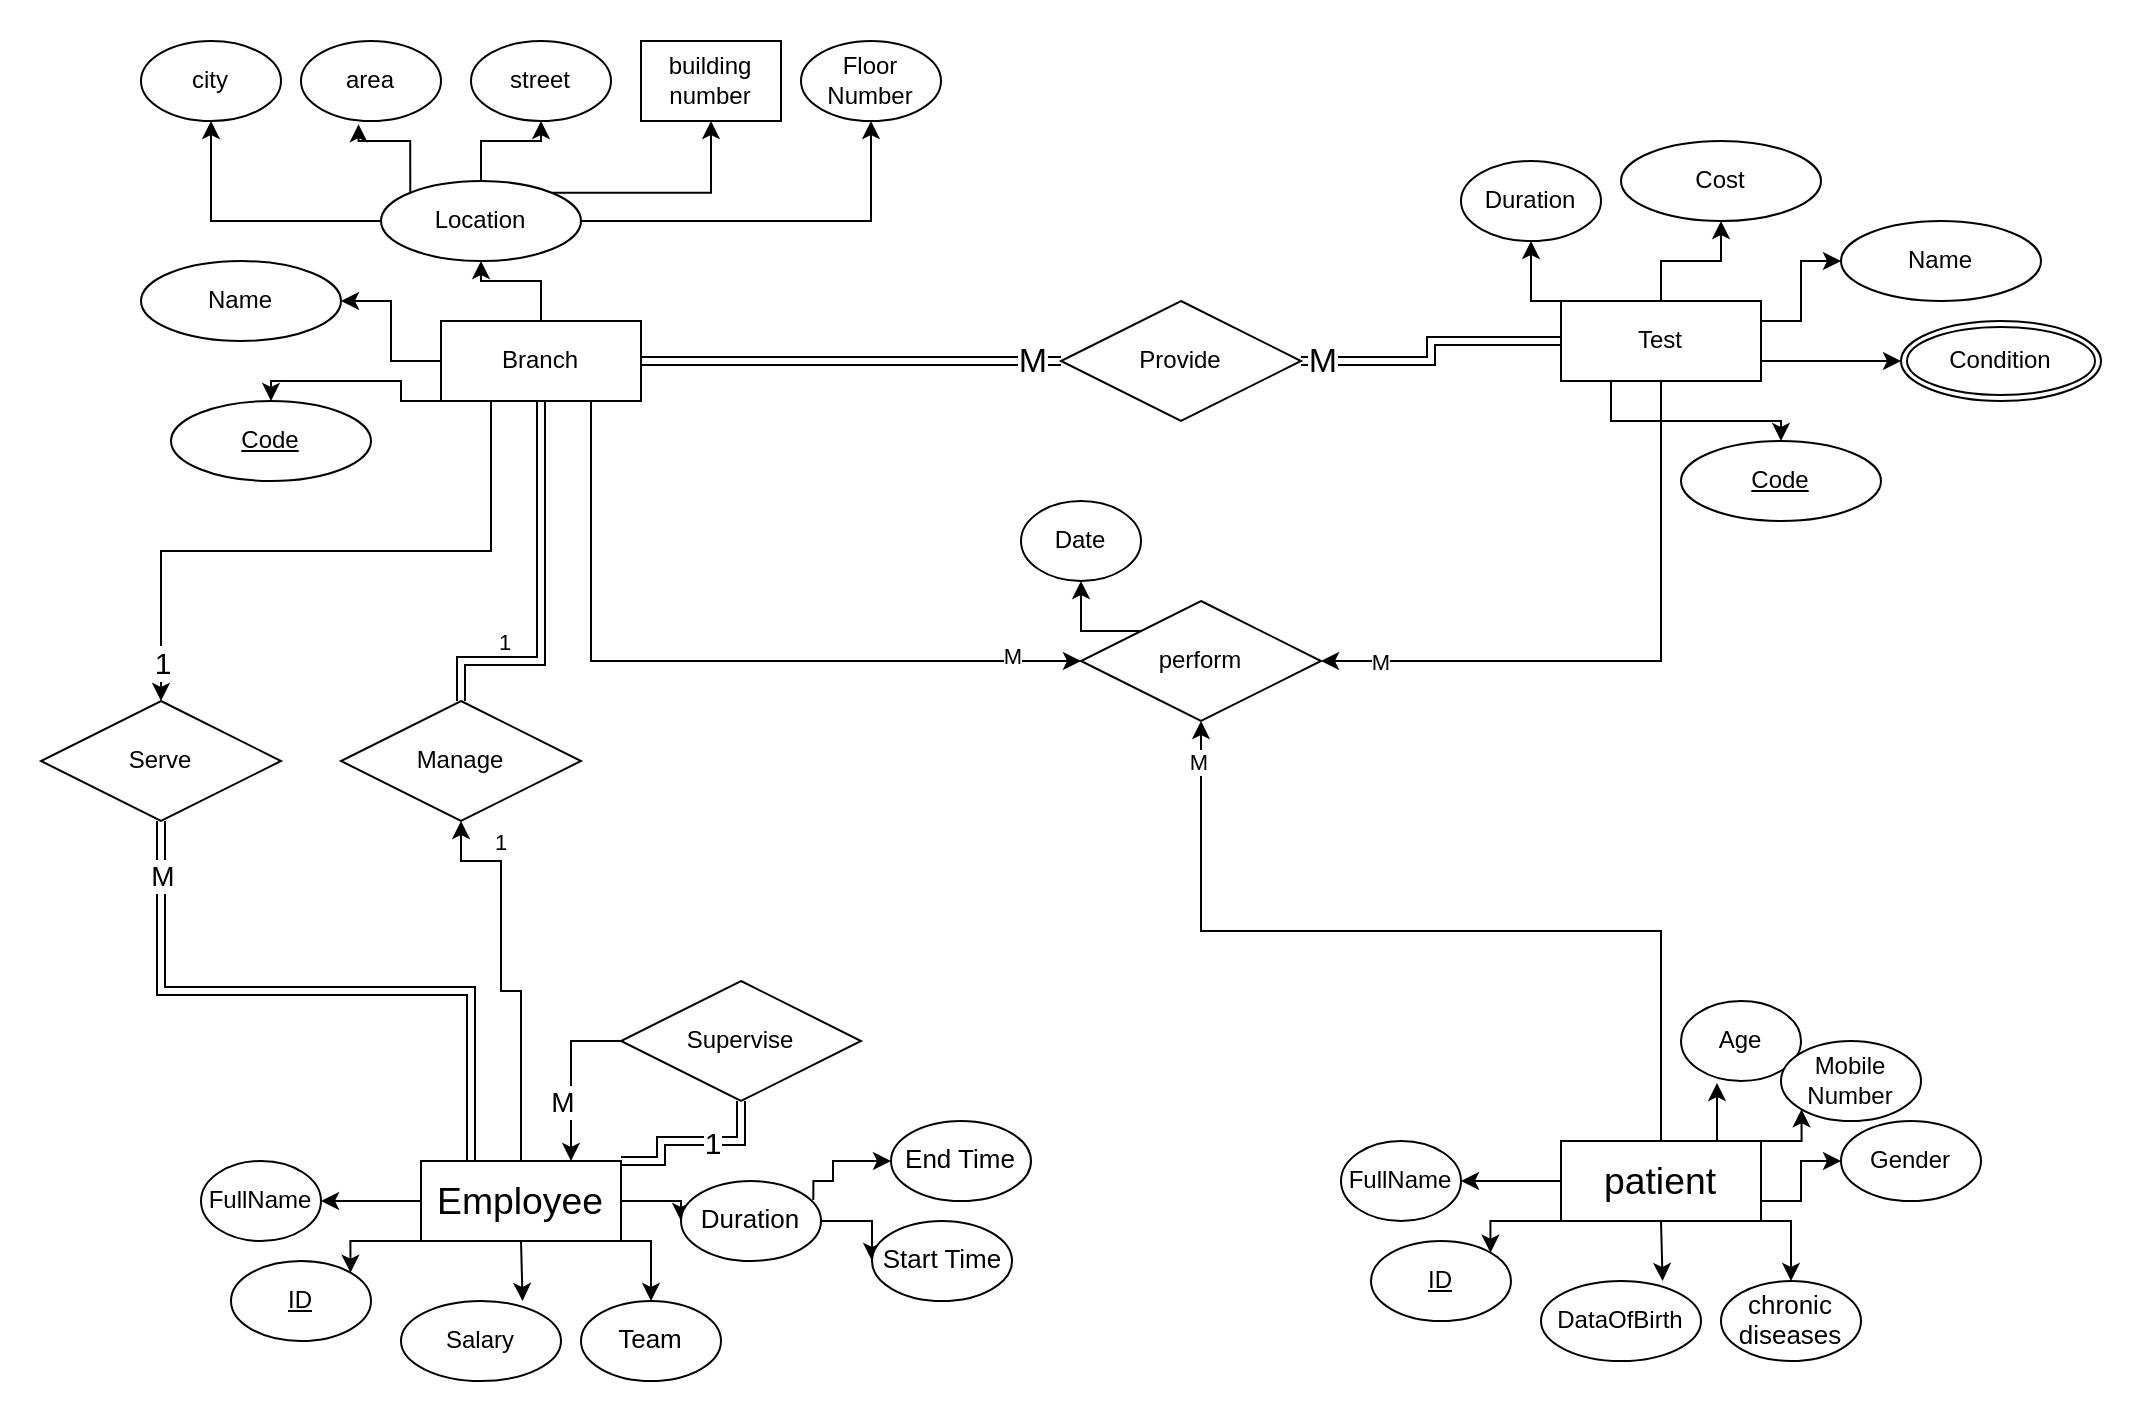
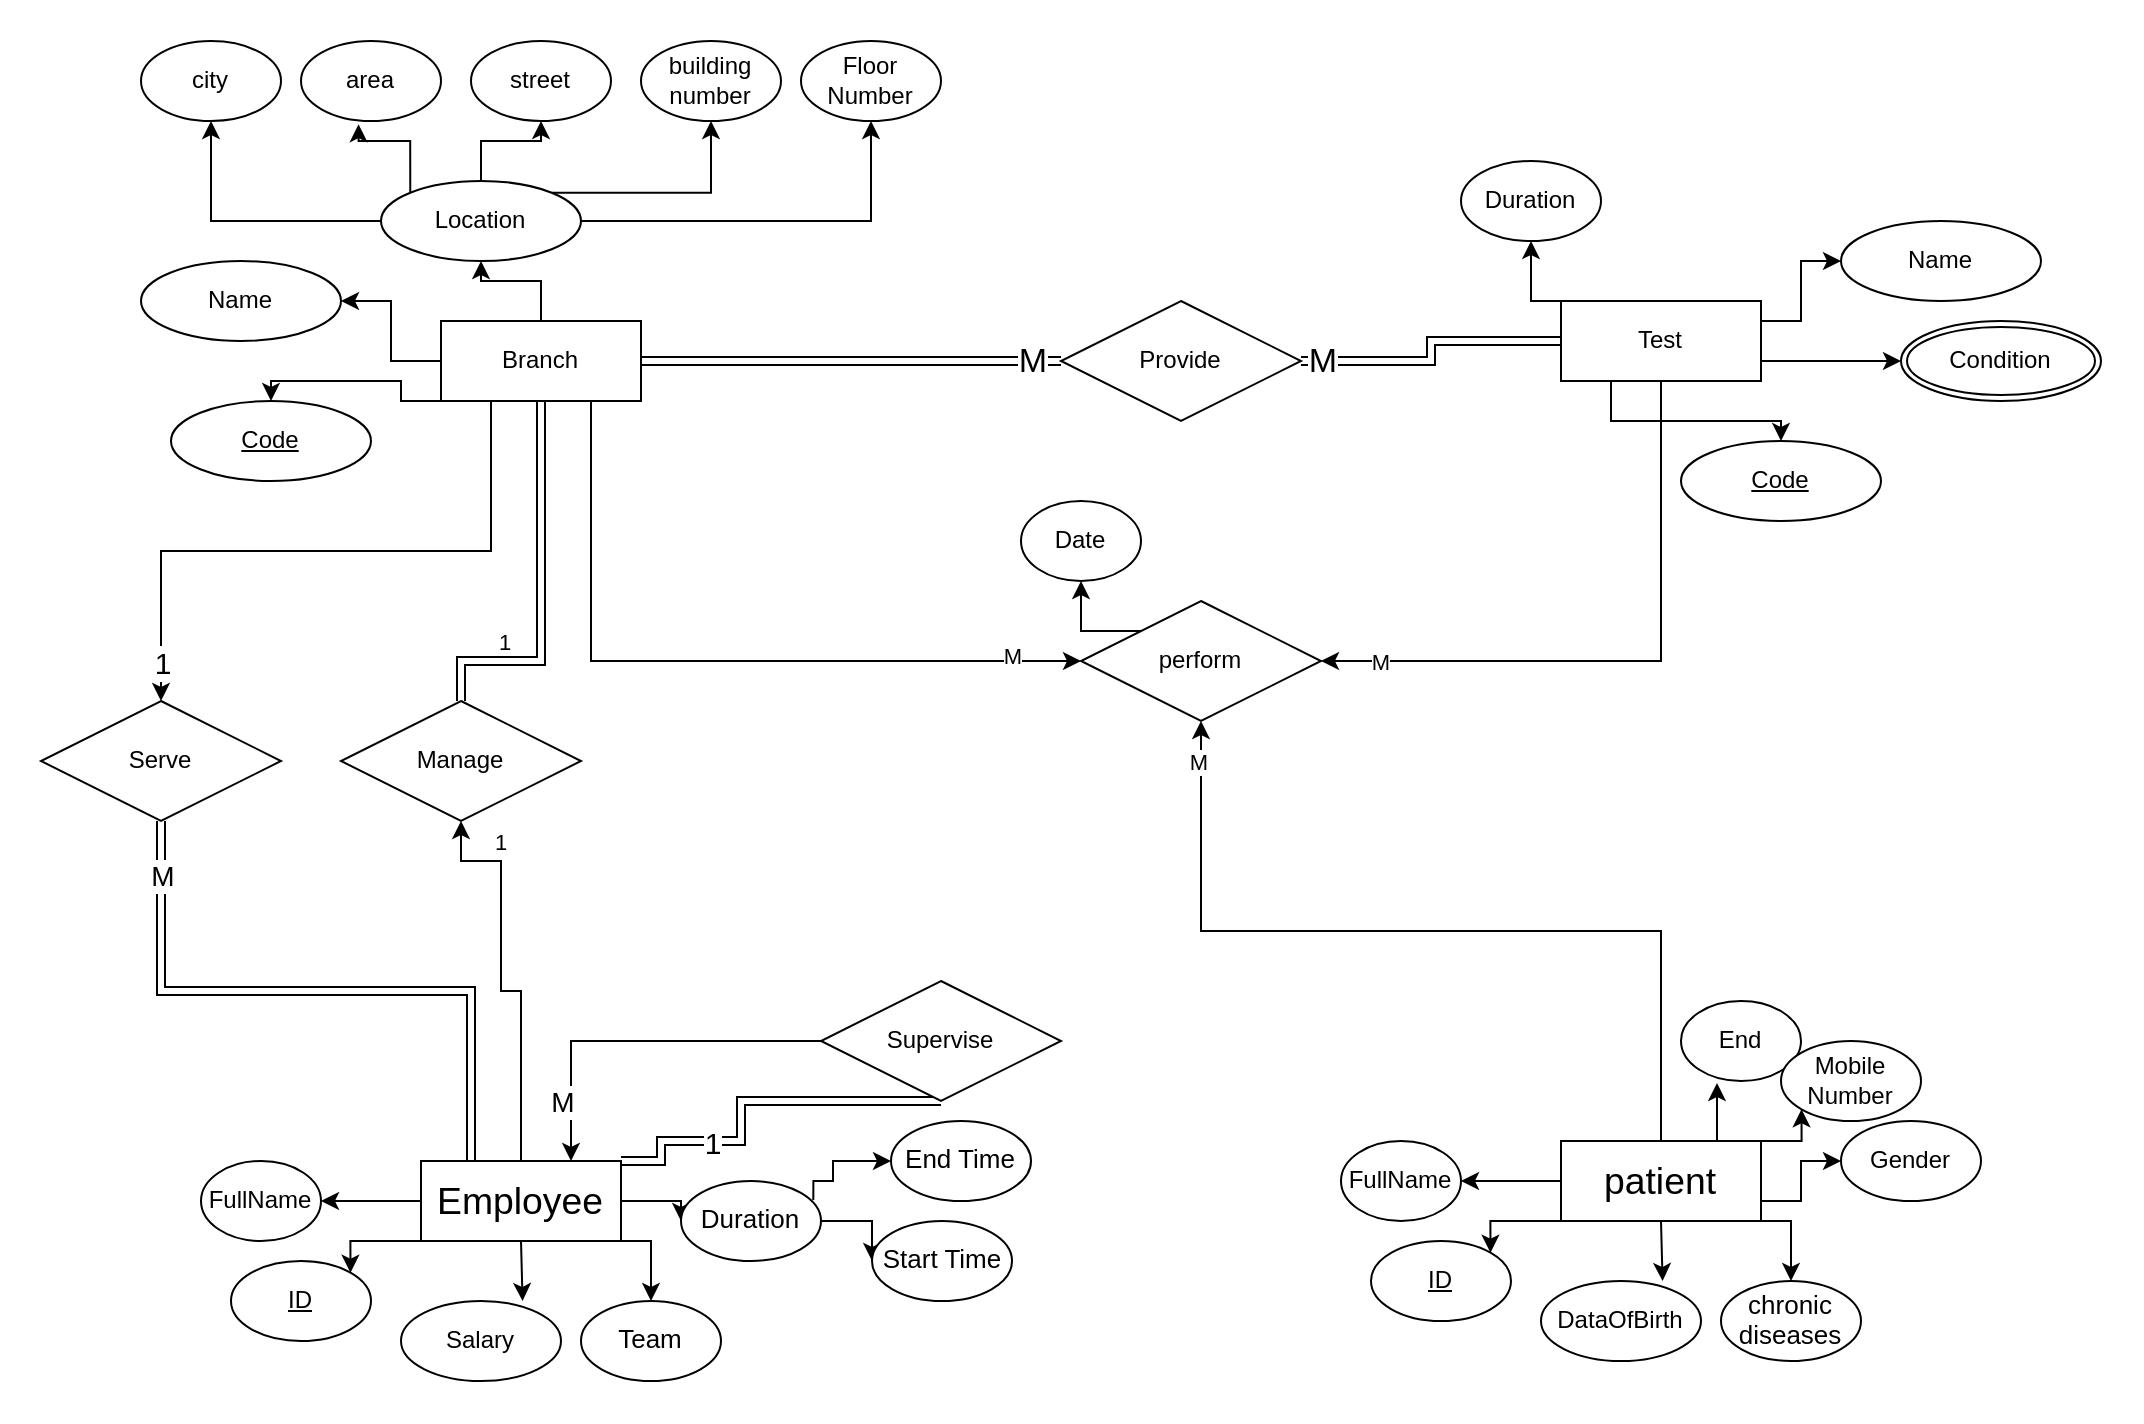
(711, 81) -> (711, 81)
(1721, 181) -> none
(1684, 261) -> none
(741, 1041) -> (941, 1041)
(1741, 1041) -> (1741, 1041)
